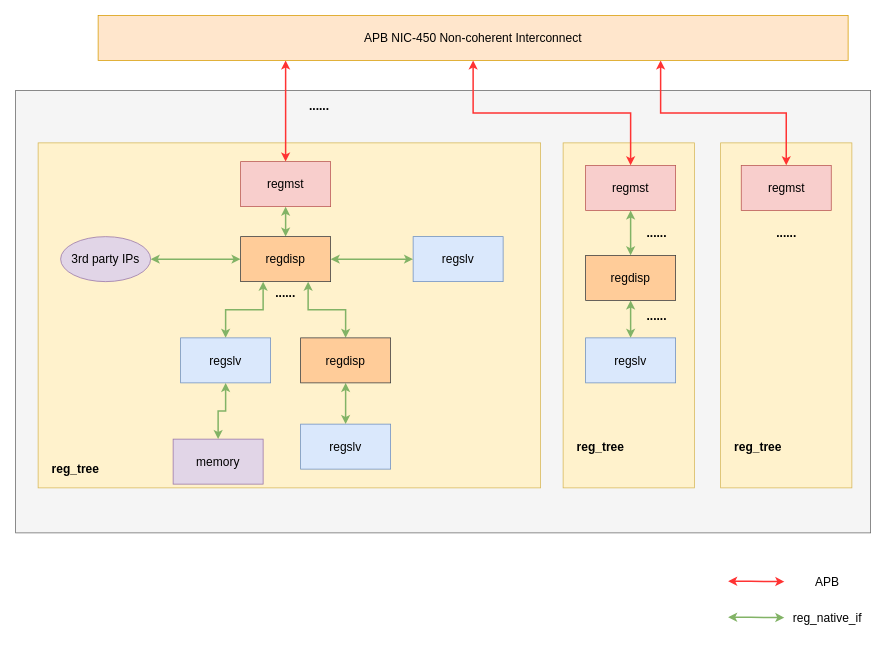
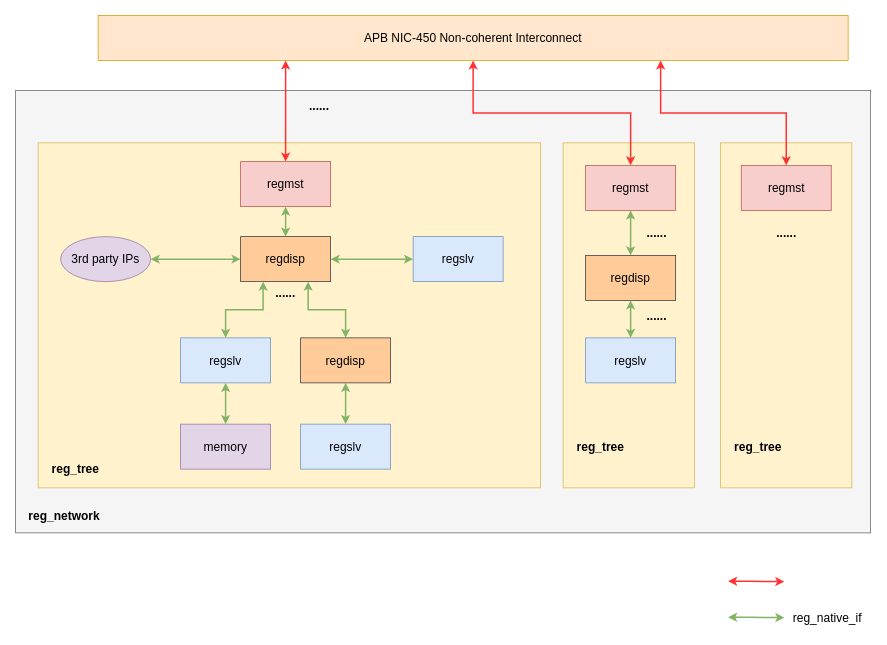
(218, 462) -> (225, 447)
none -> (64, 516)
(827, 582) -> none
